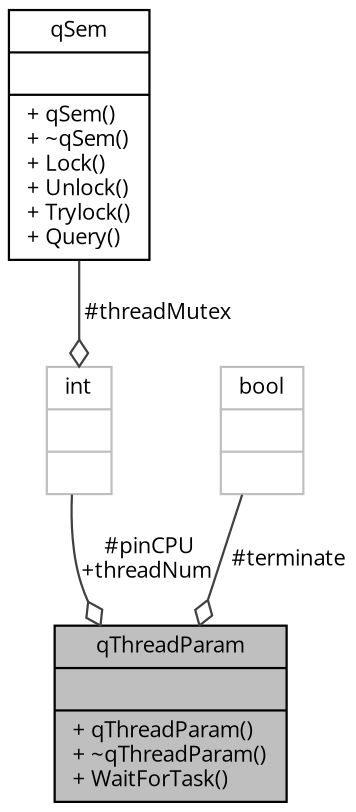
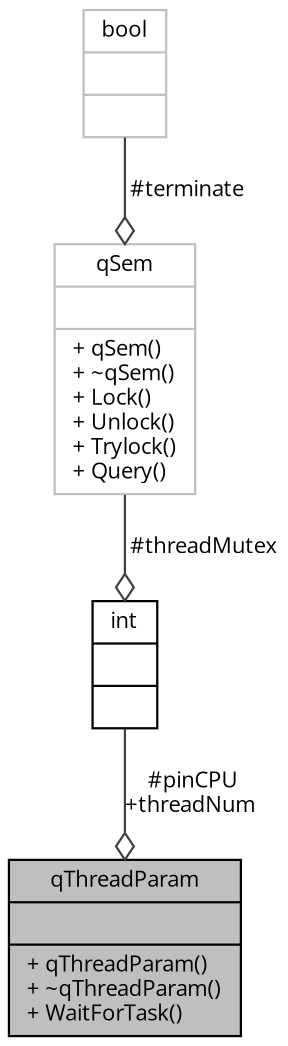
(79, 135) -> (125, 369)
(79, 430) -> (125, 665)
(225, 547) -> (125, 177)
